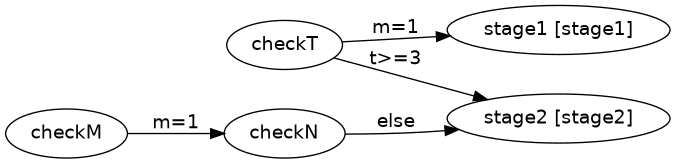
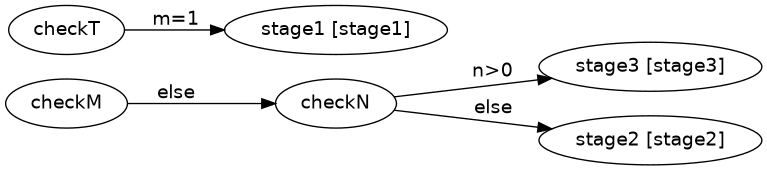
none -> (650, 67)
(404, 77) -> none
(176, 123) -> (176, 93)
